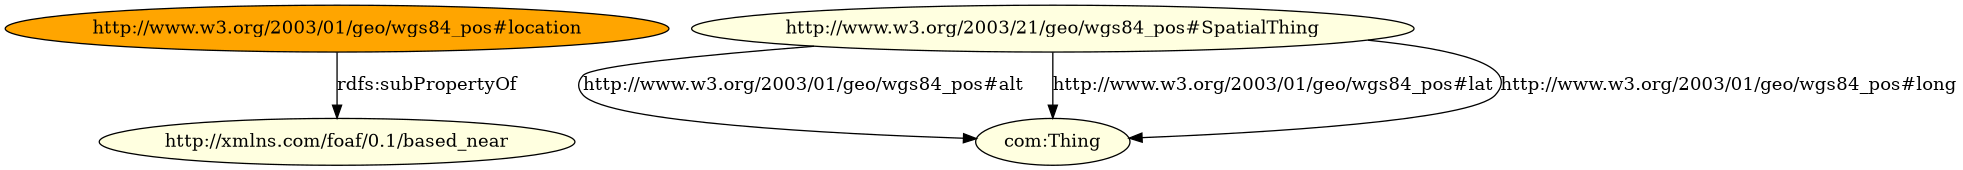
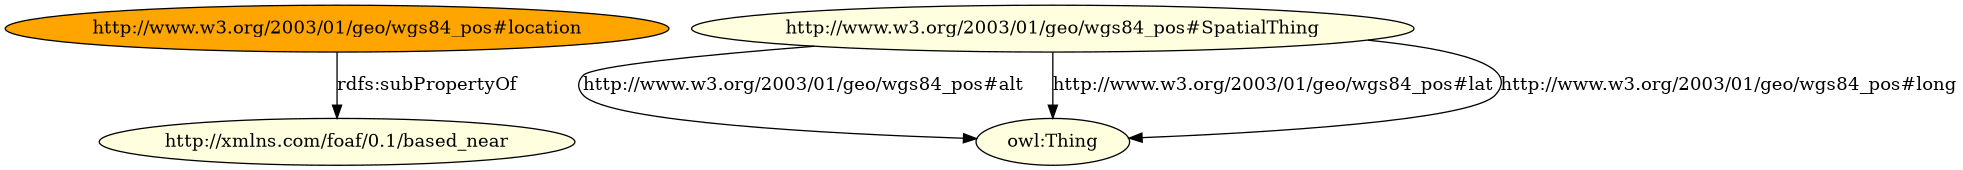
(1053, 29) -> (1053, 29)
(1053, 142) -> (1053, 142)
